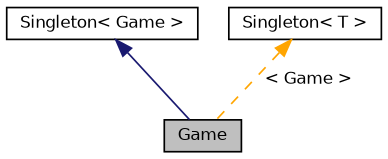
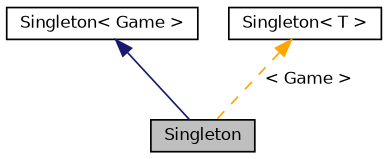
(203, 136) -> (203, 136)
